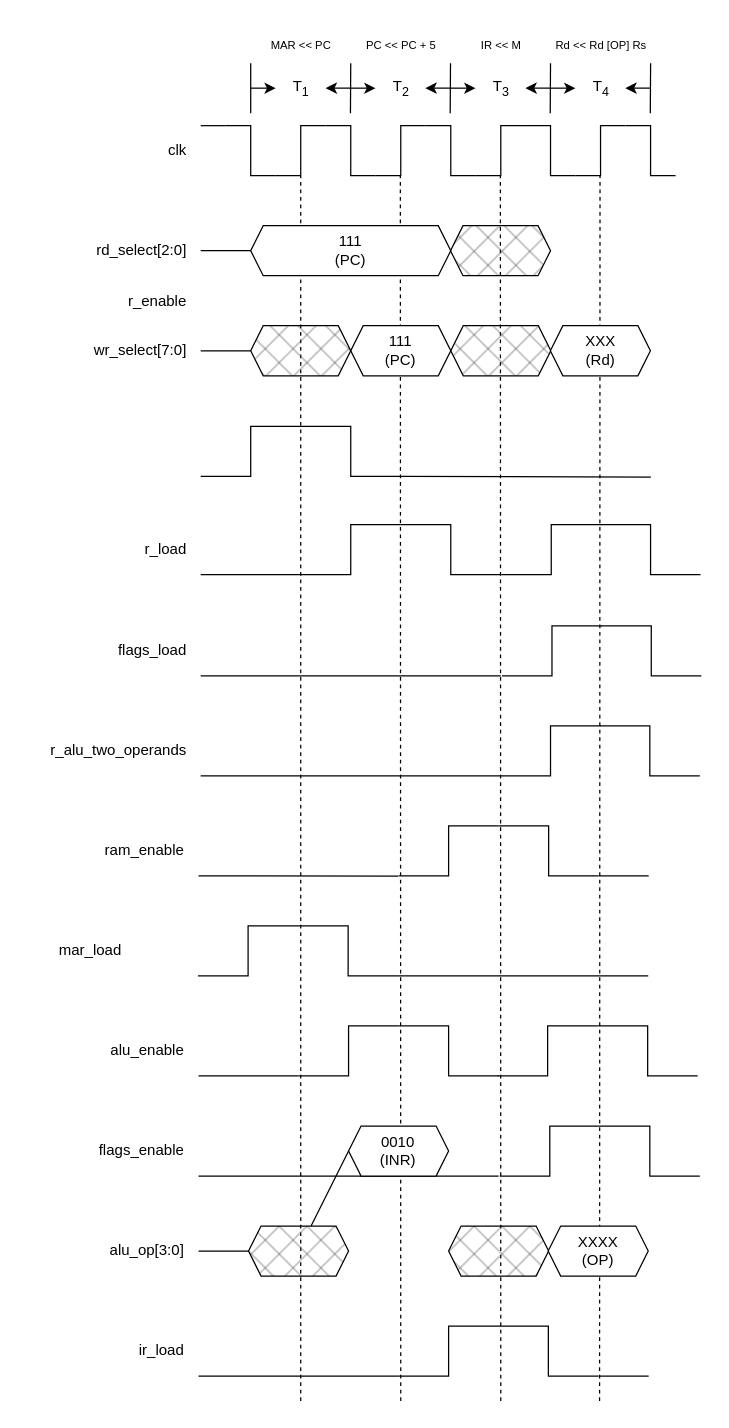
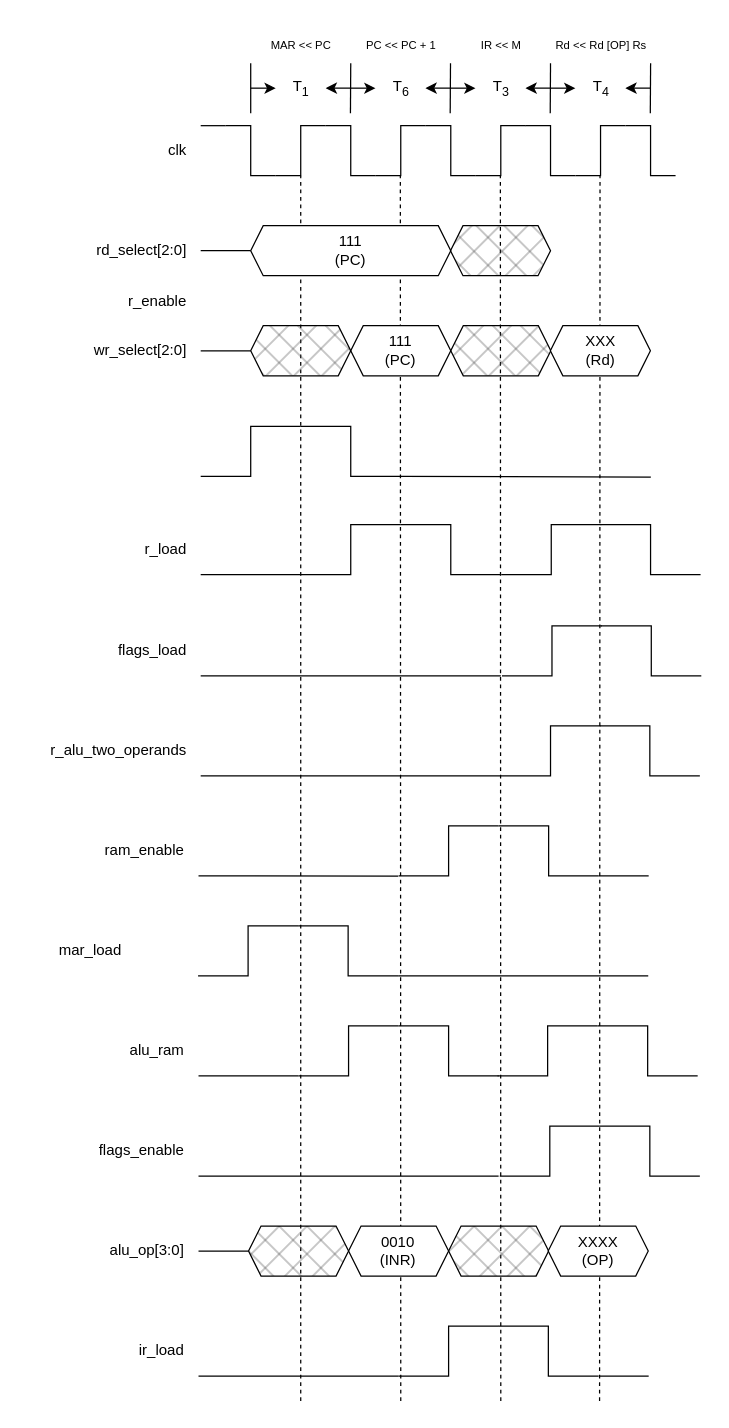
(401, 44) -> (401, 44)
(401, 88) -> (401, 88)
(132, 351) -> (132, 351)
(146, 1051) -> (157, 1051)
(398, 1151) -> (398, 1251)
